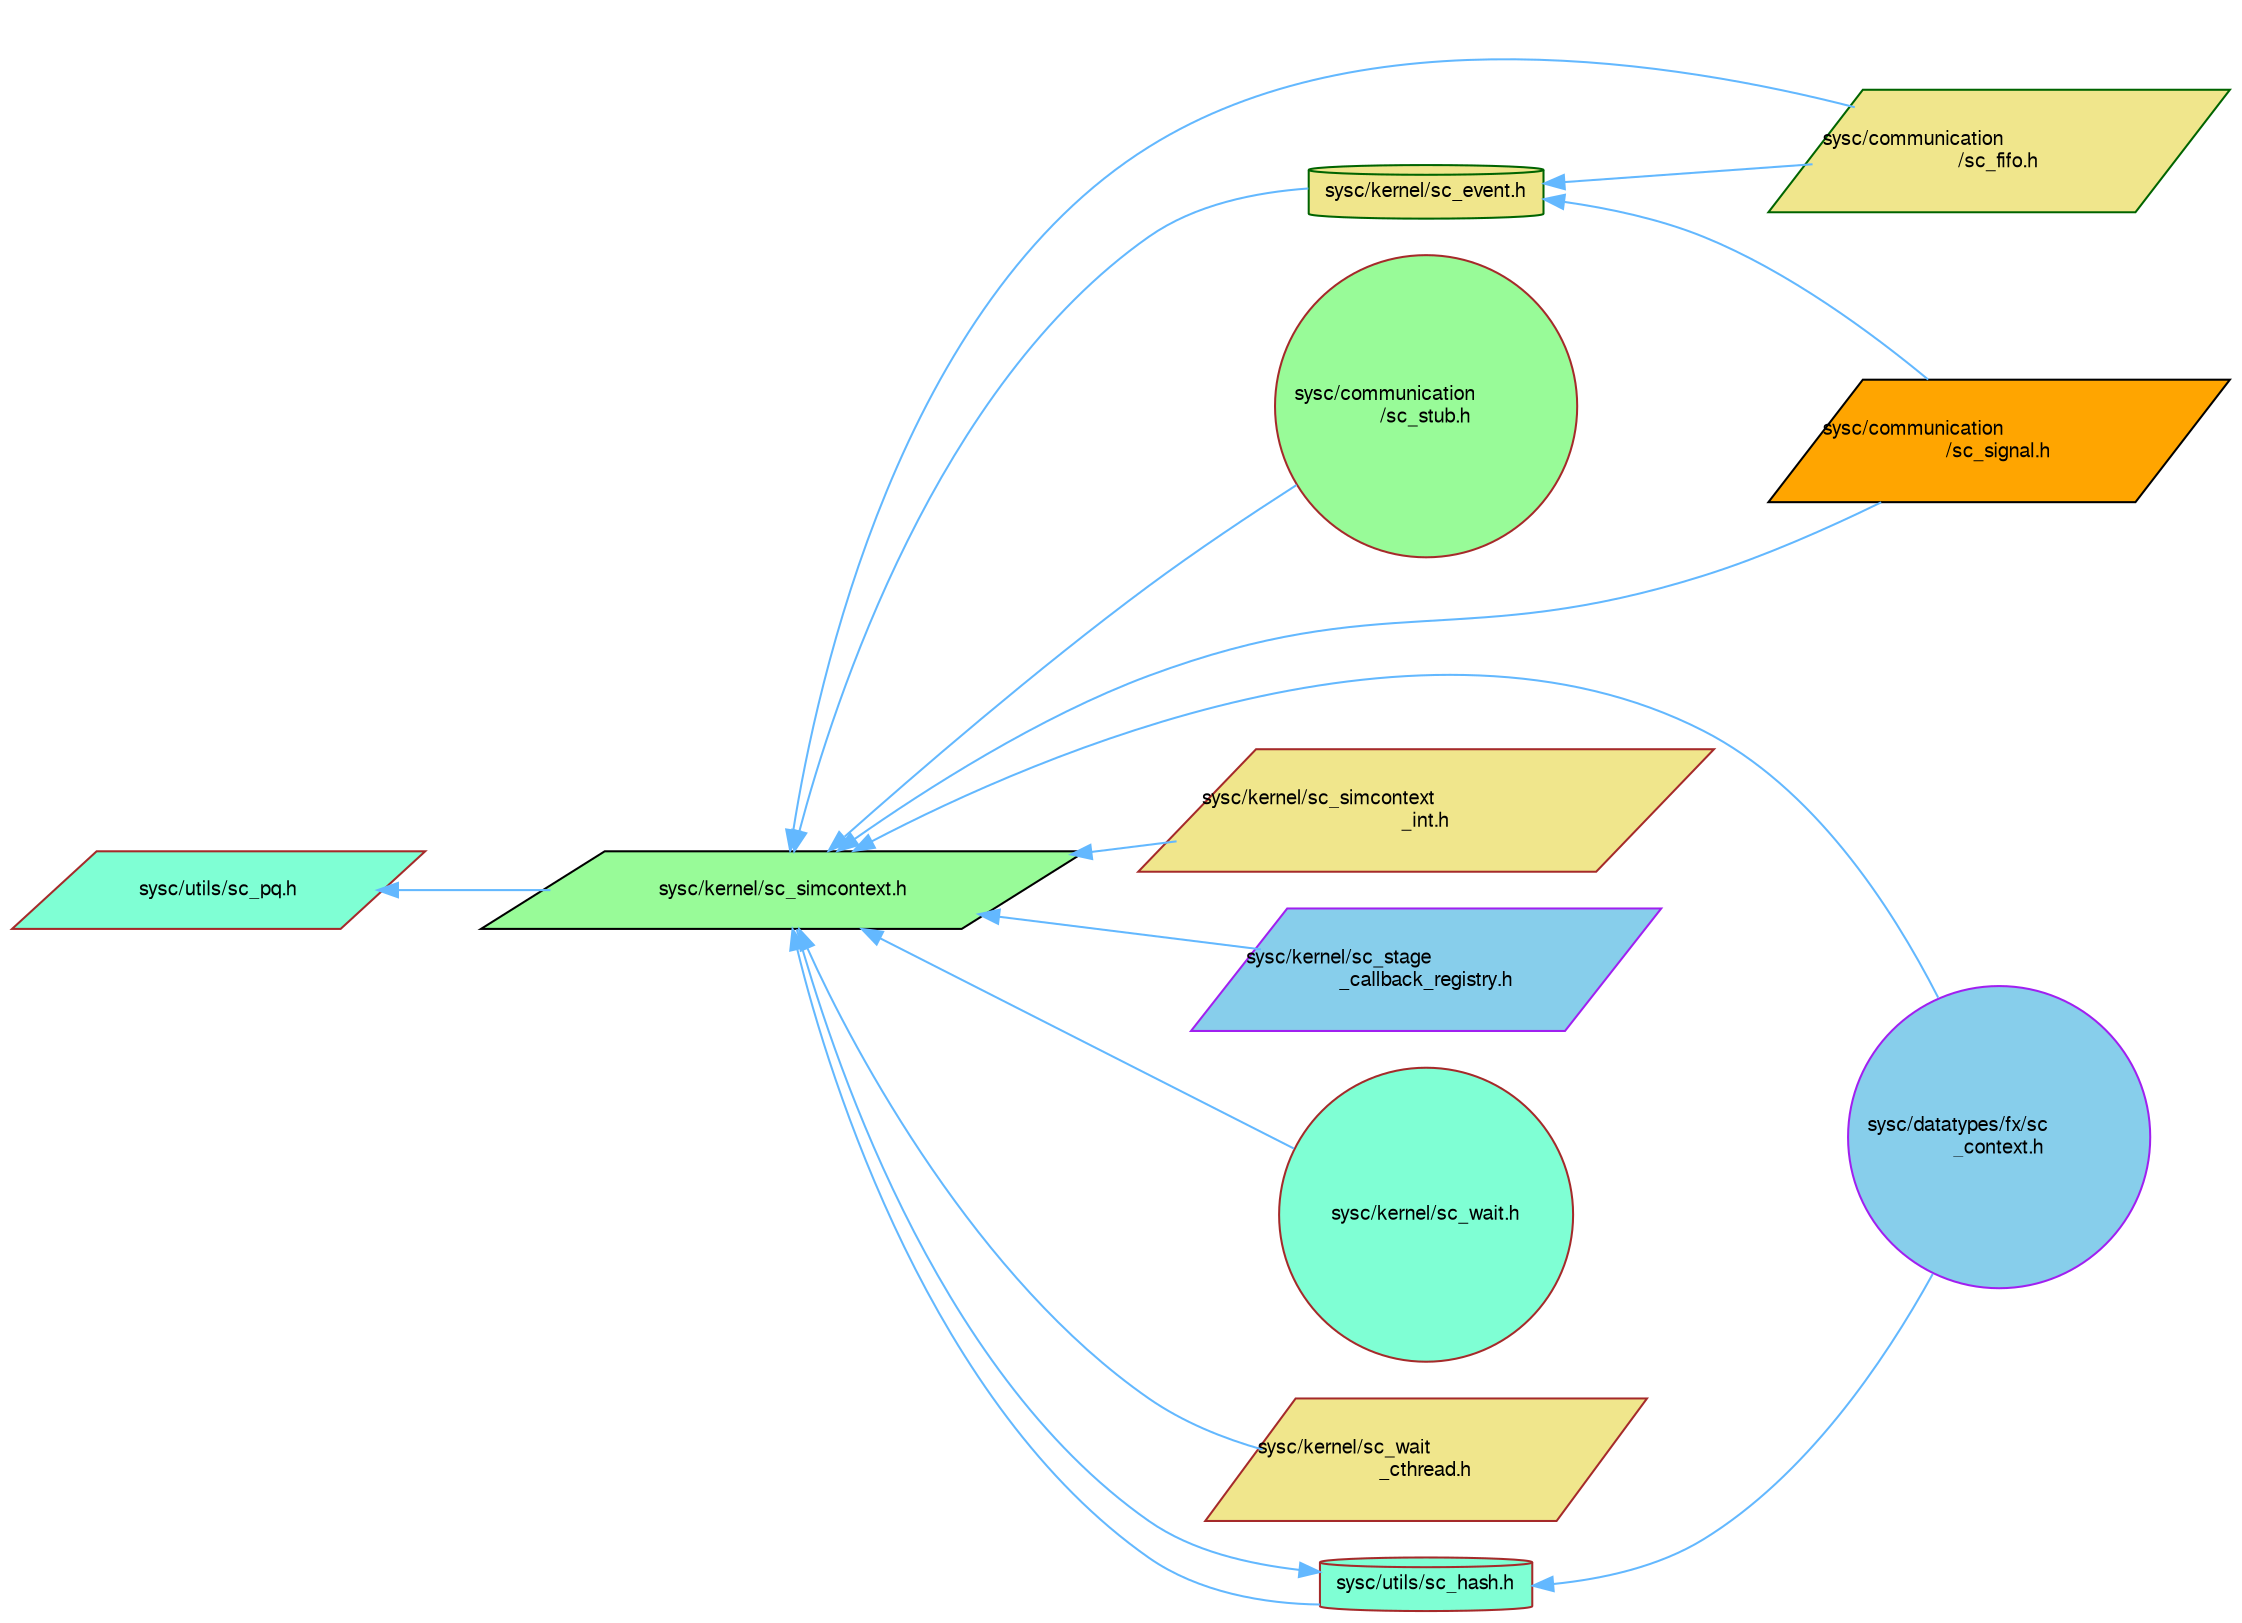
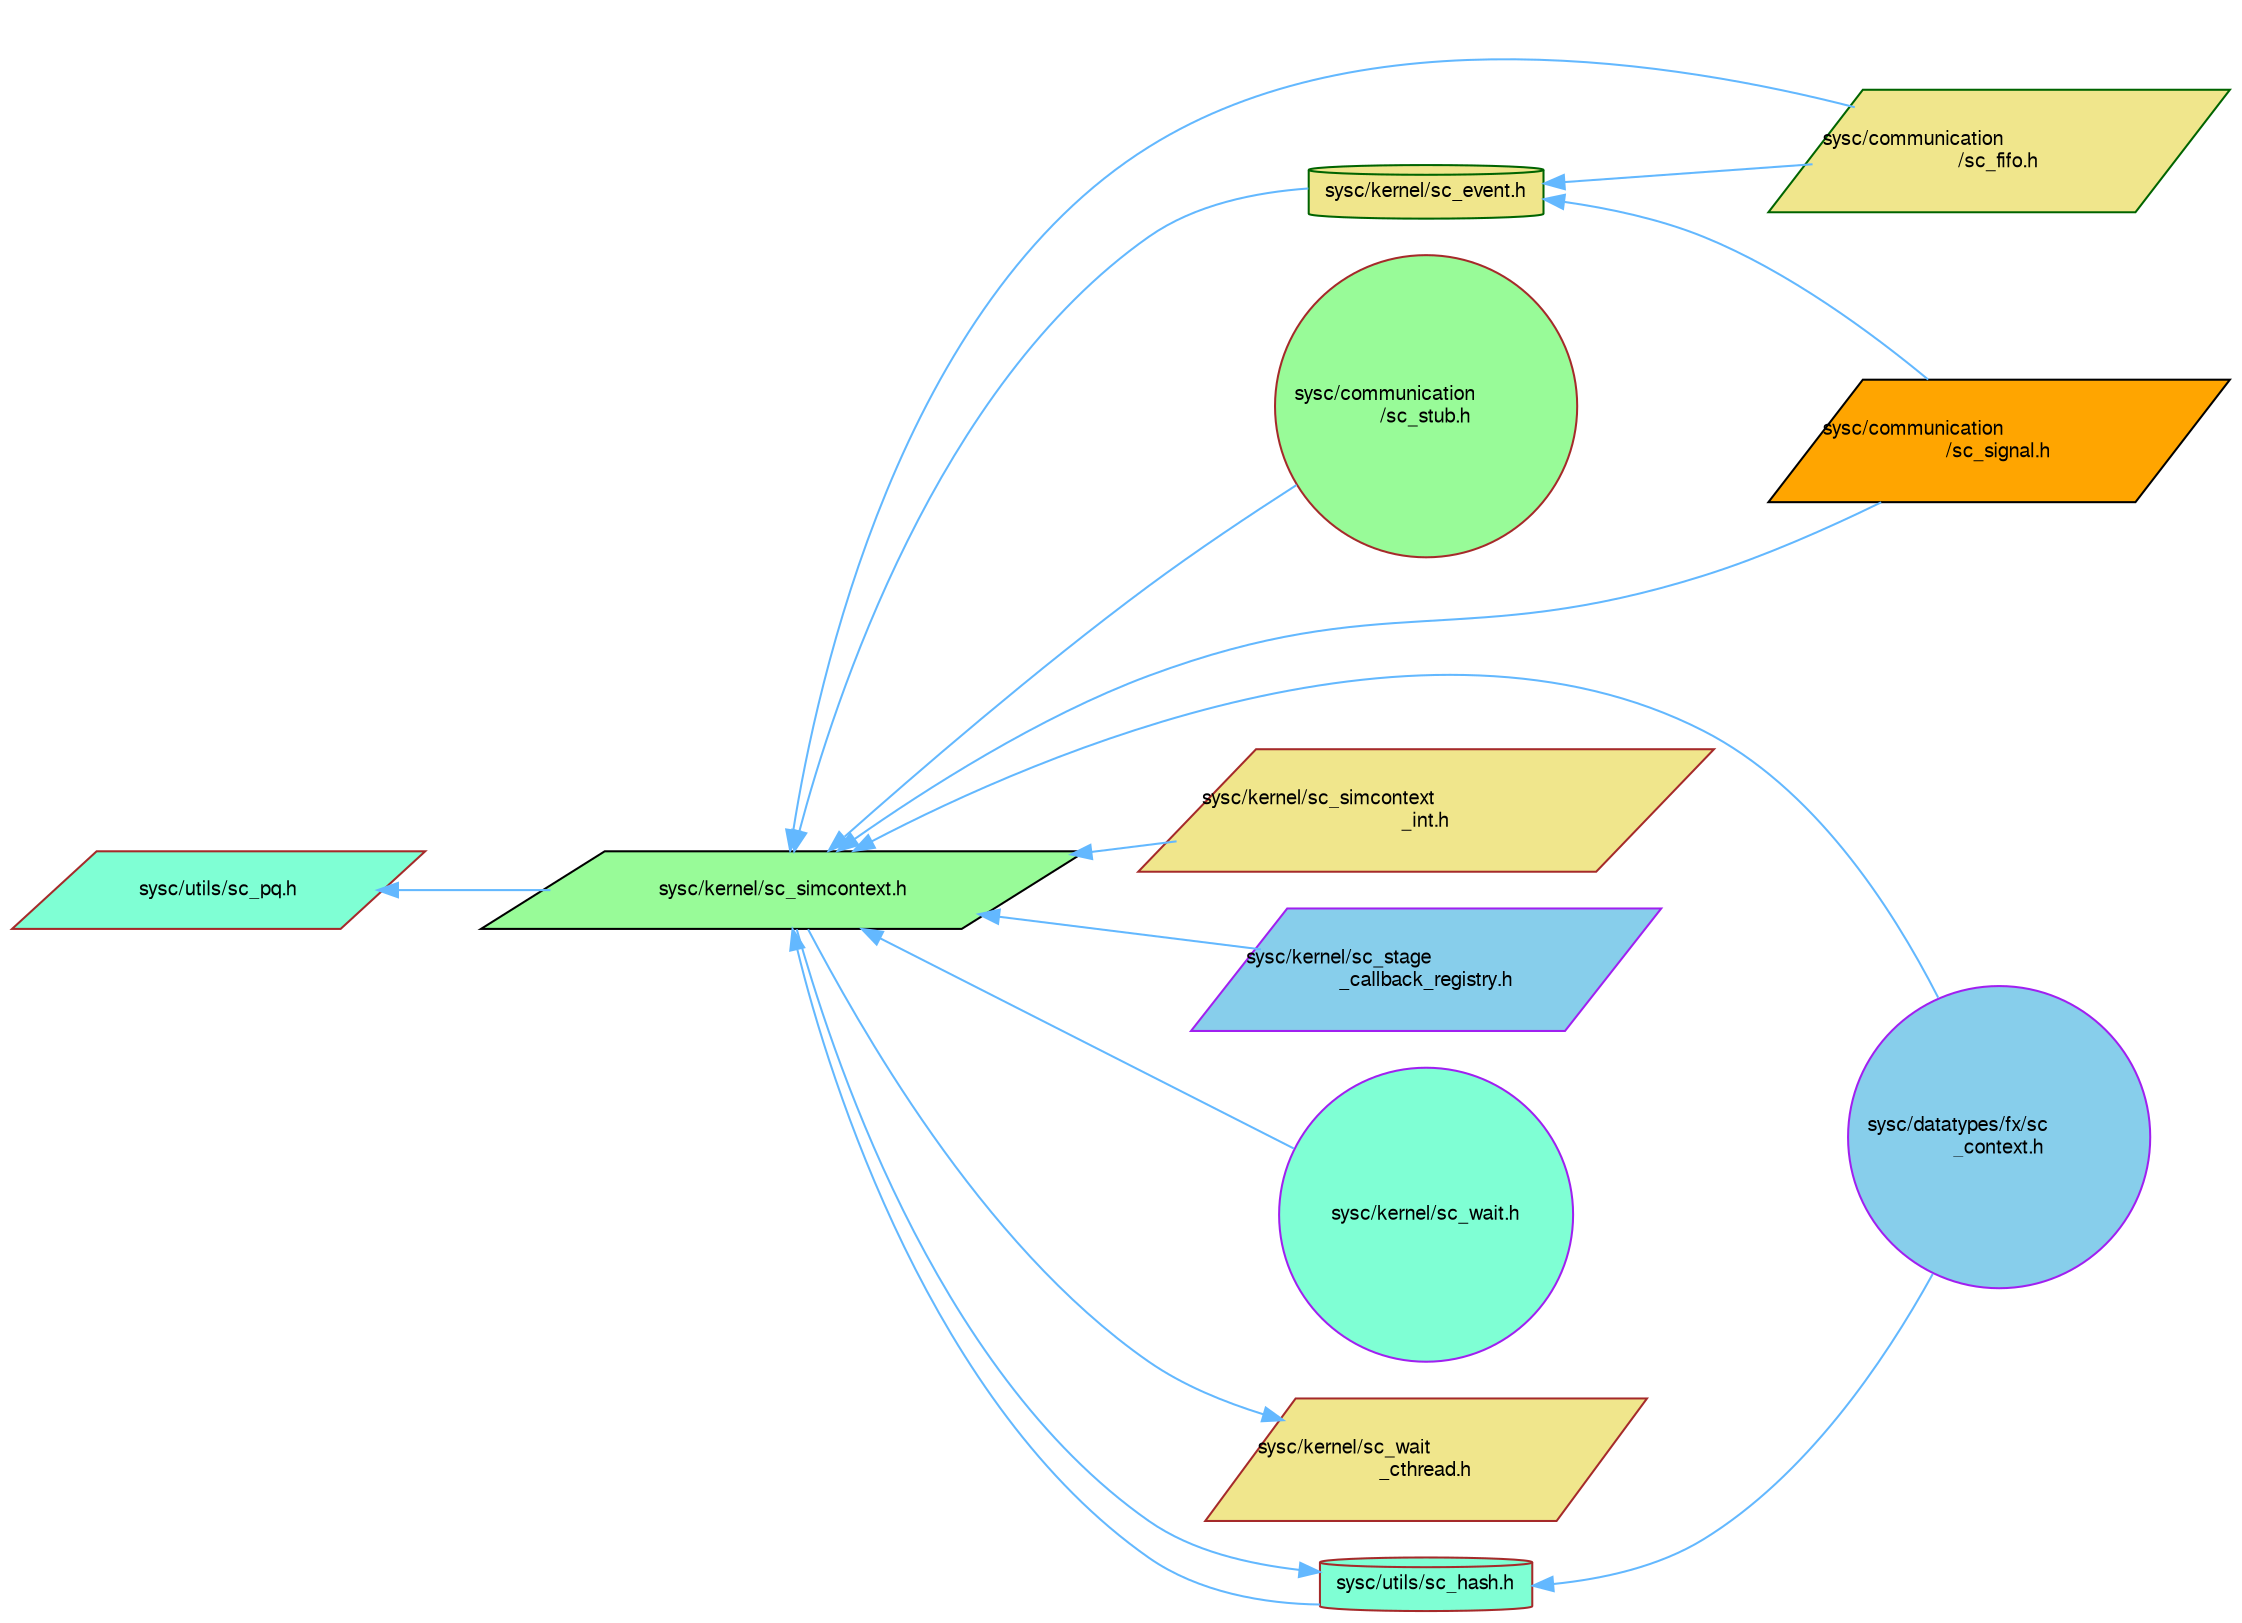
(1426, 1215) -> (1426, 1215)
(989, 1244) -> (994, 1214)
